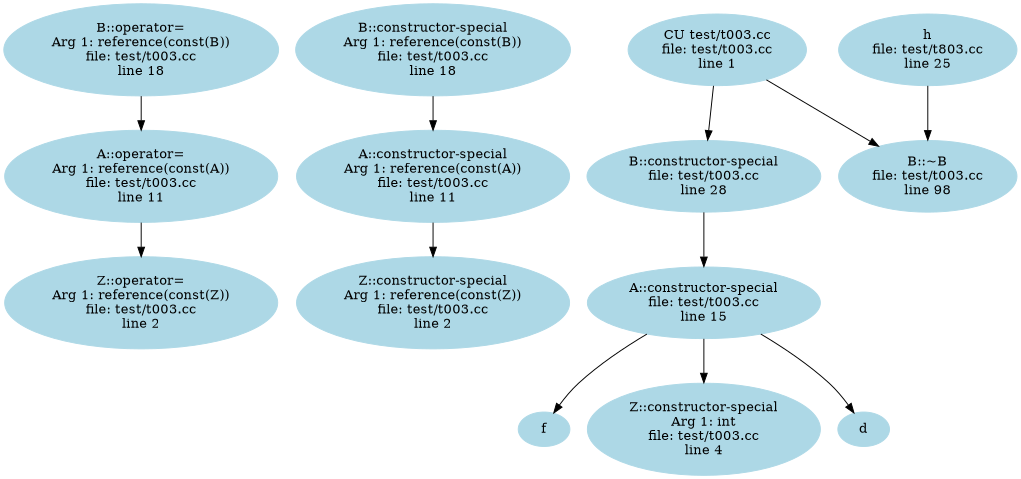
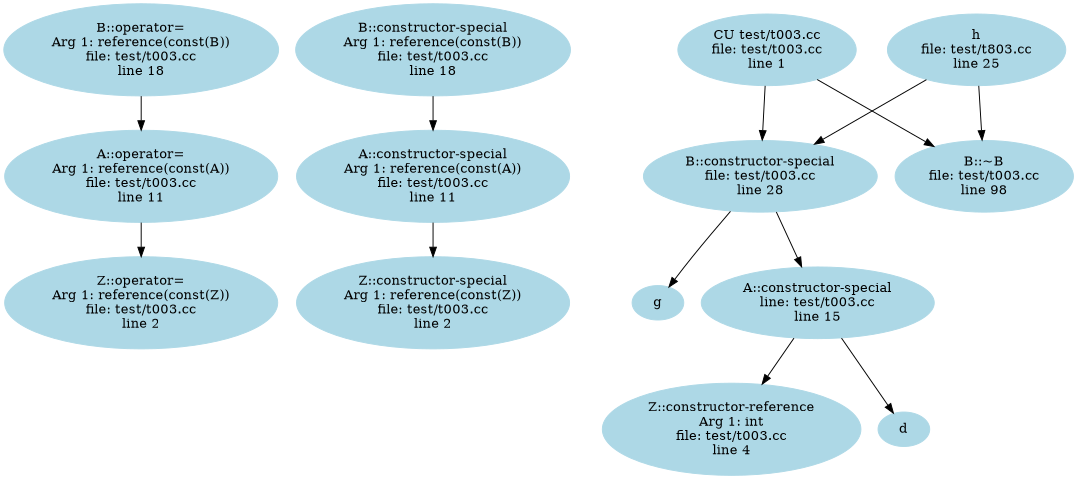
none -> (880, 106)
none -> (658, 303)
(704, 303) -> (818, 303)
(544, 429) -> none
(704, 429) -> (732, 429)
